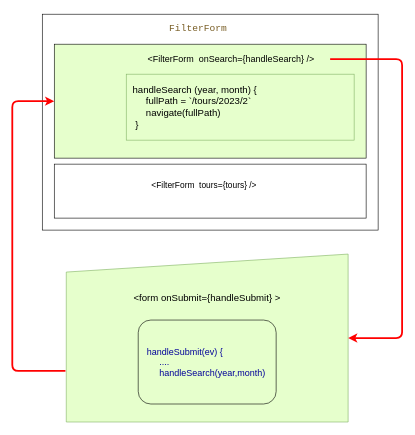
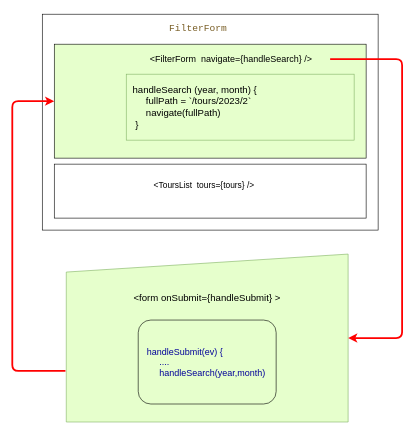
(231, 59) -> (231, 59)
(204, 185) -> (204, 185)
